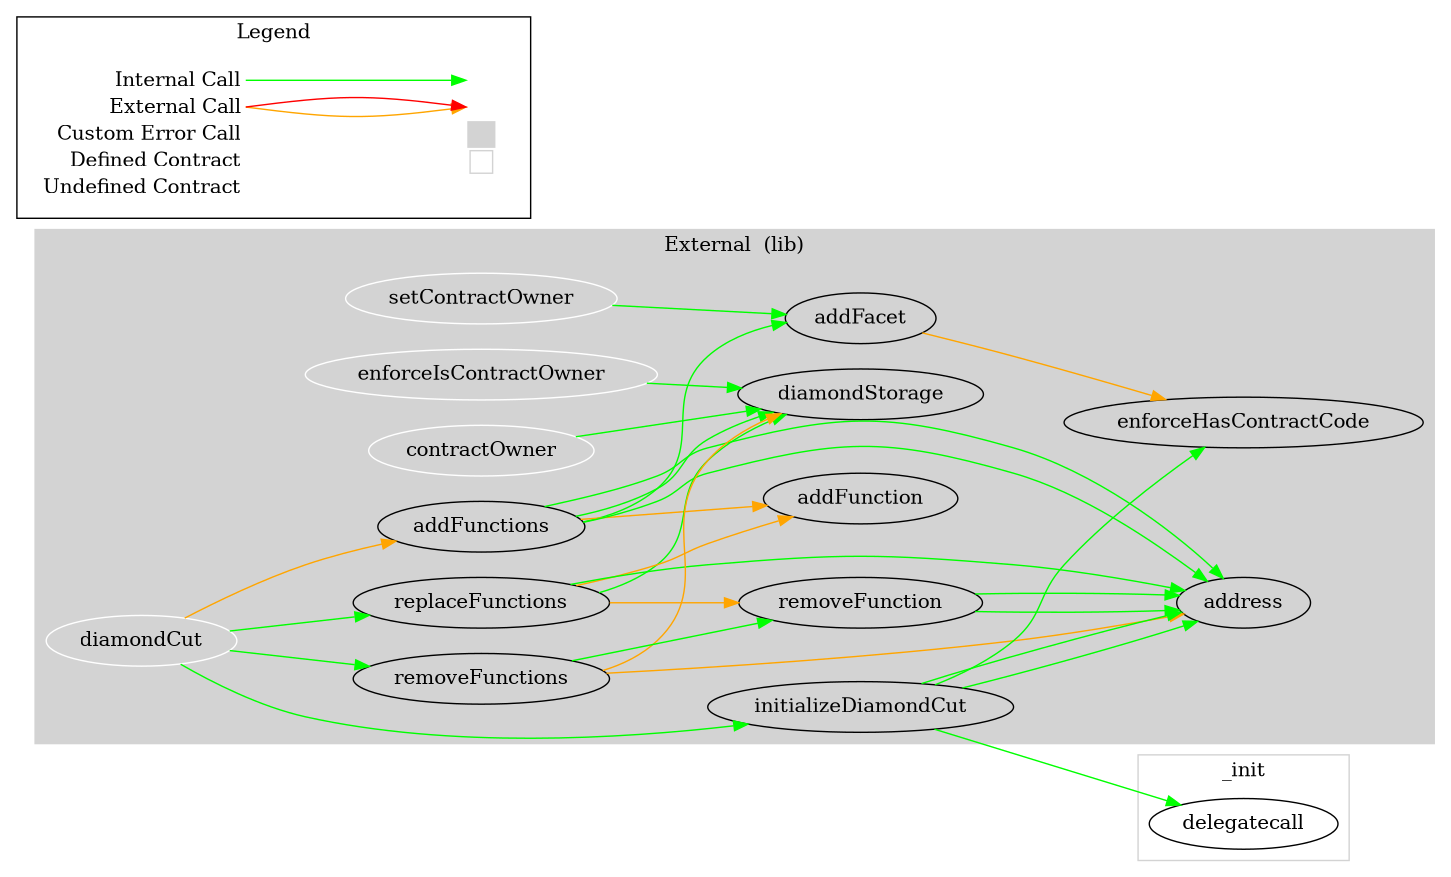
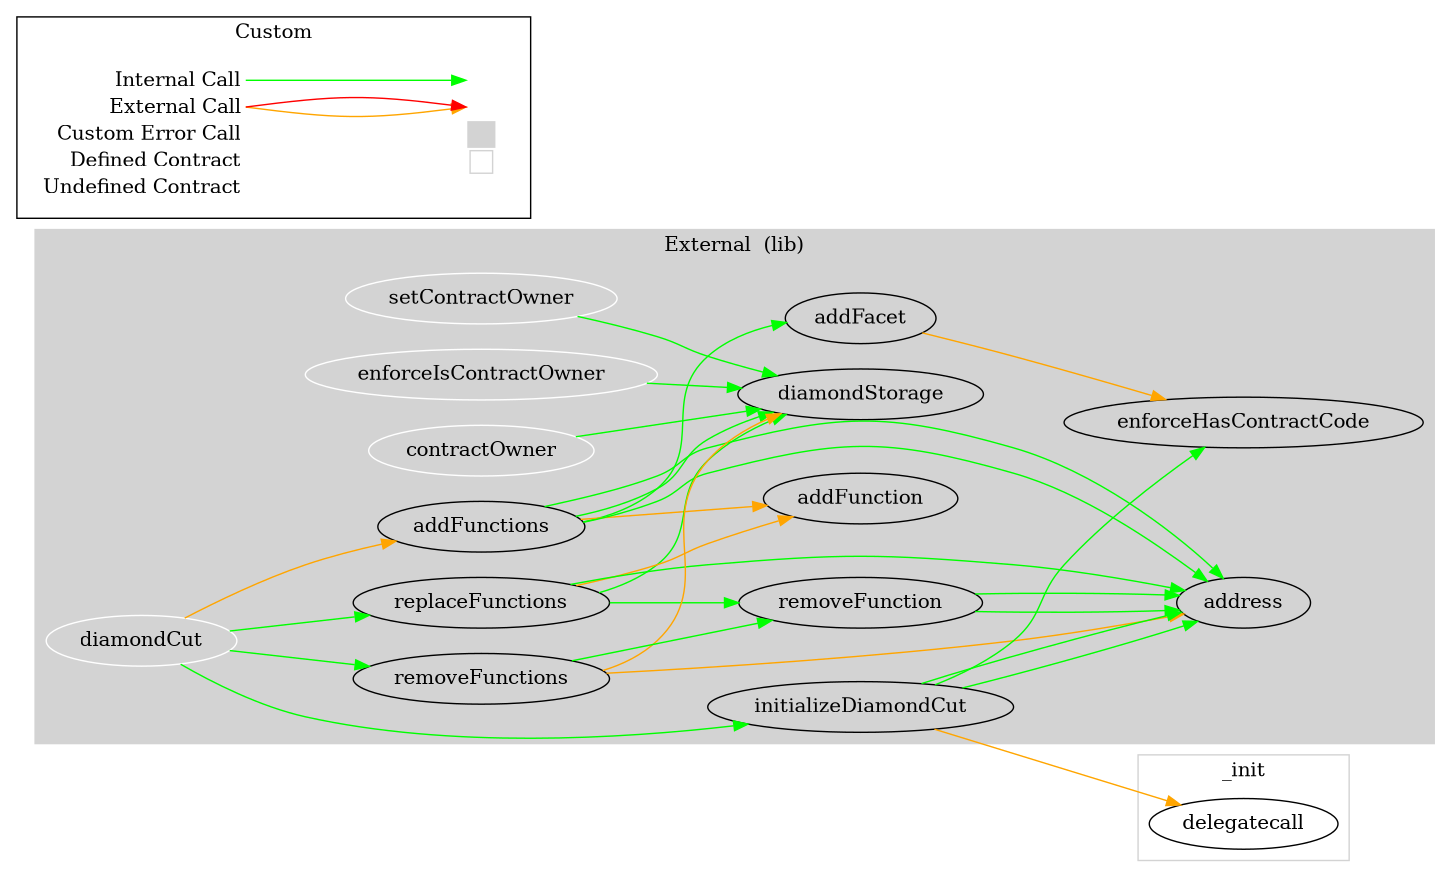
(274, 33) -> (274, 33)
(692, 310) -> (671, 341)
(667, 603) -> (667, 603)
(1051, 765) -> (1051, 765)
